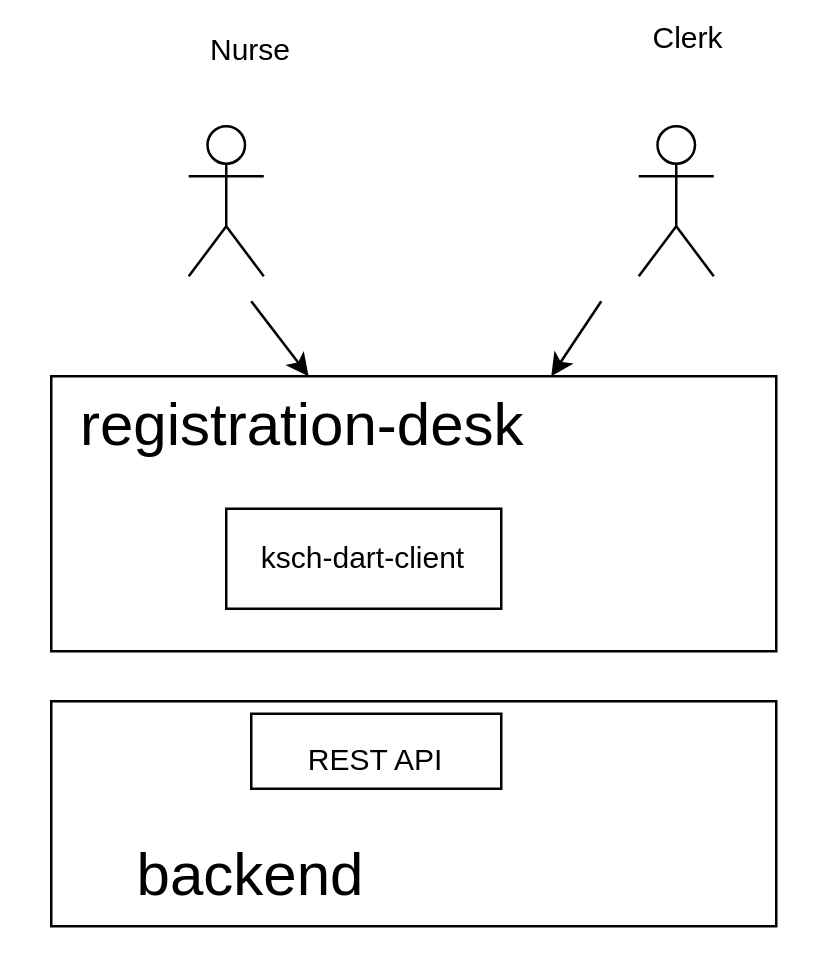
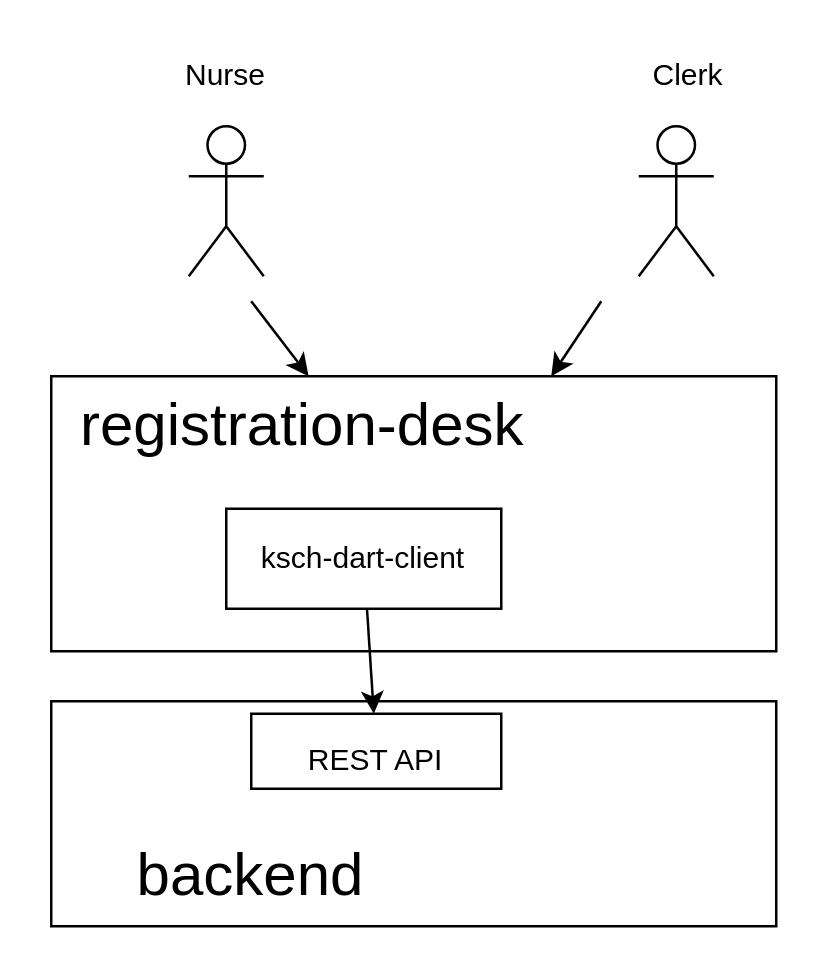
(689, 39) -> (689, 76)
(251, 51) -> (226, 76)
none -> (370, 653)
